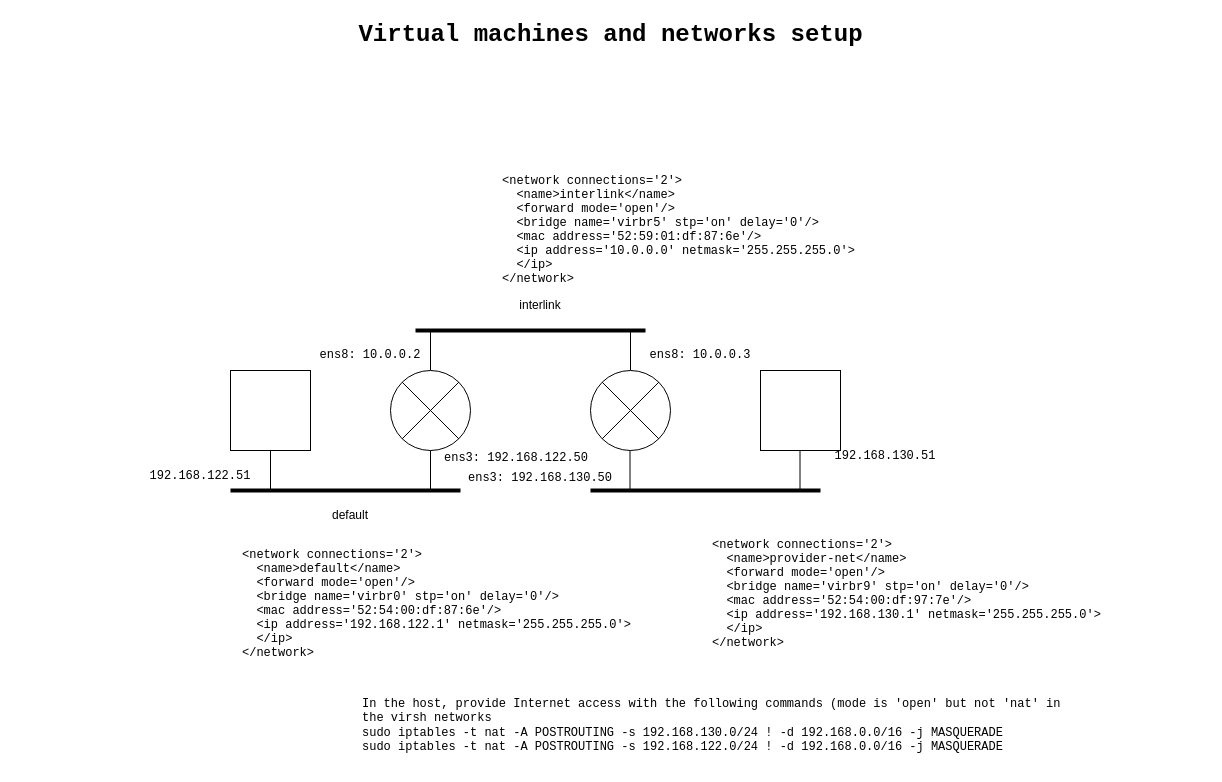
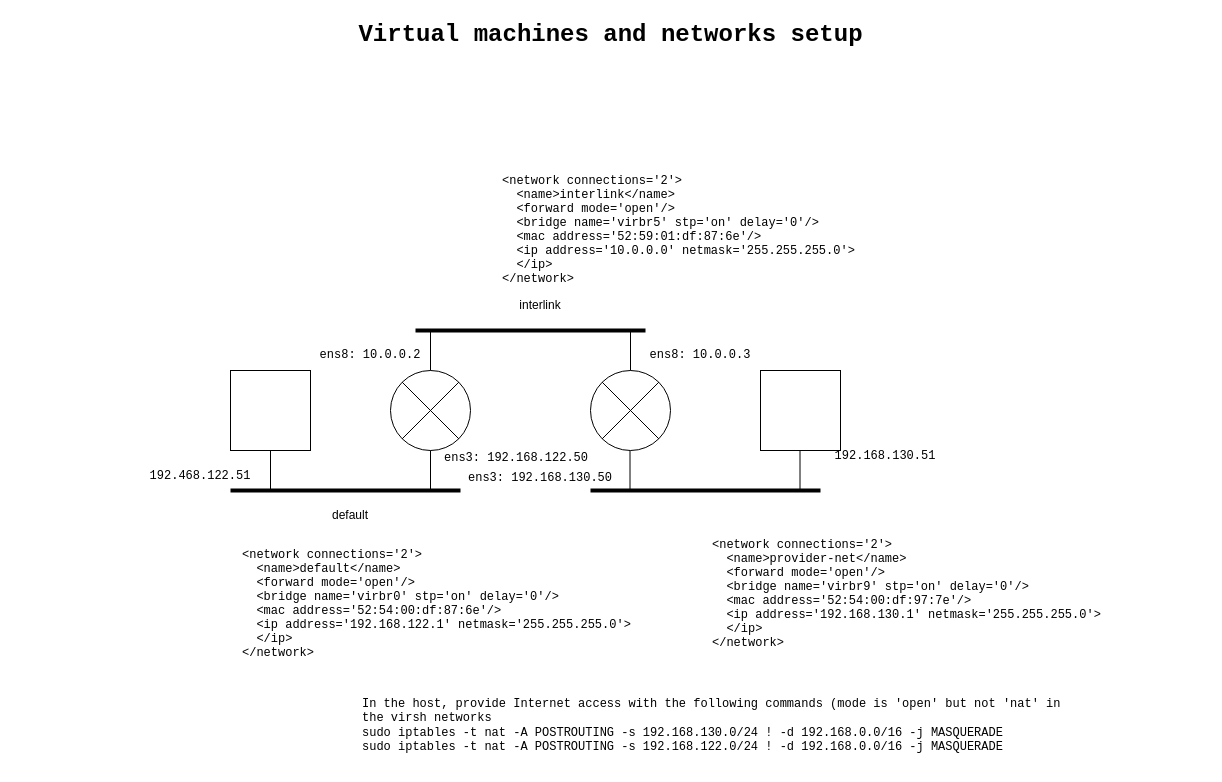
(201, 476) -> (201, 476)
